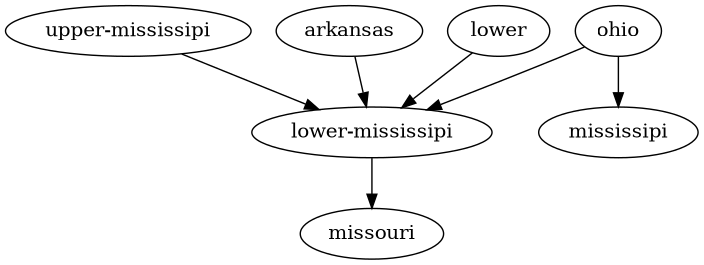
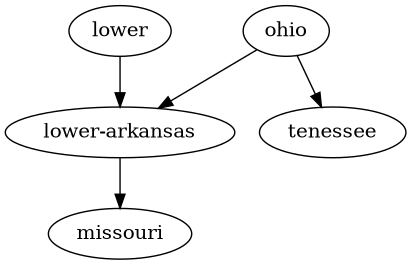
(128, 31) -> none
(349, 31) -> none
(372, 132) -> (120, 132)
(618, 132) -> (333, 132)
